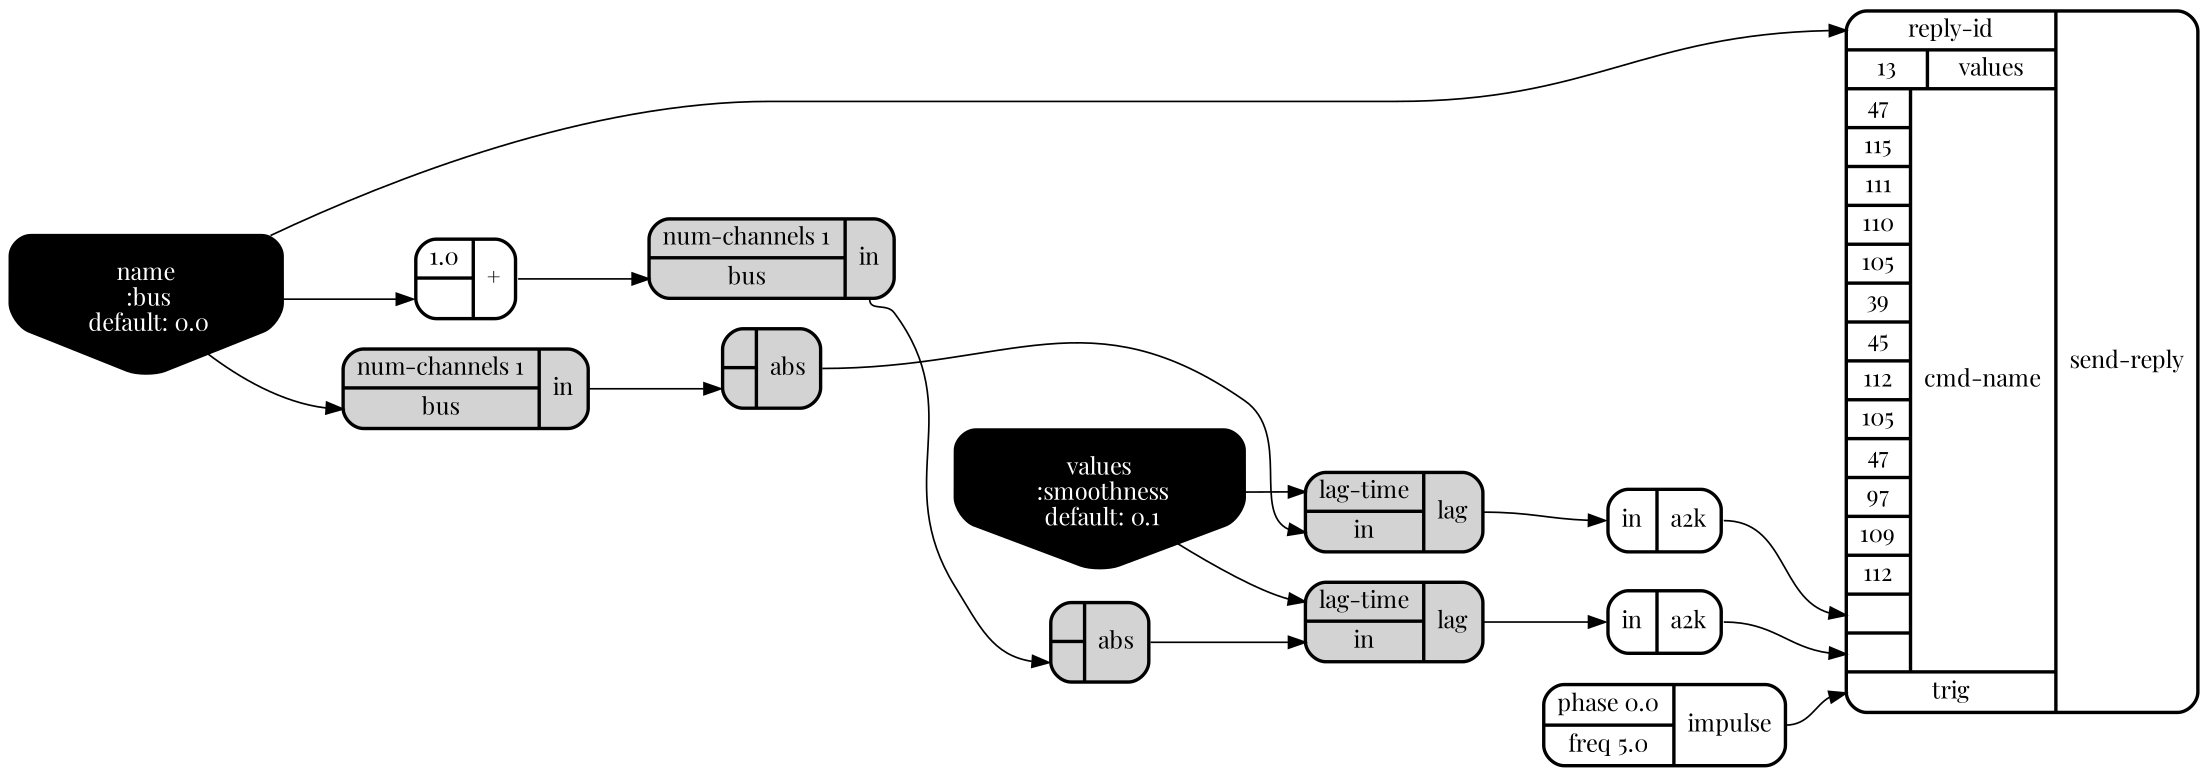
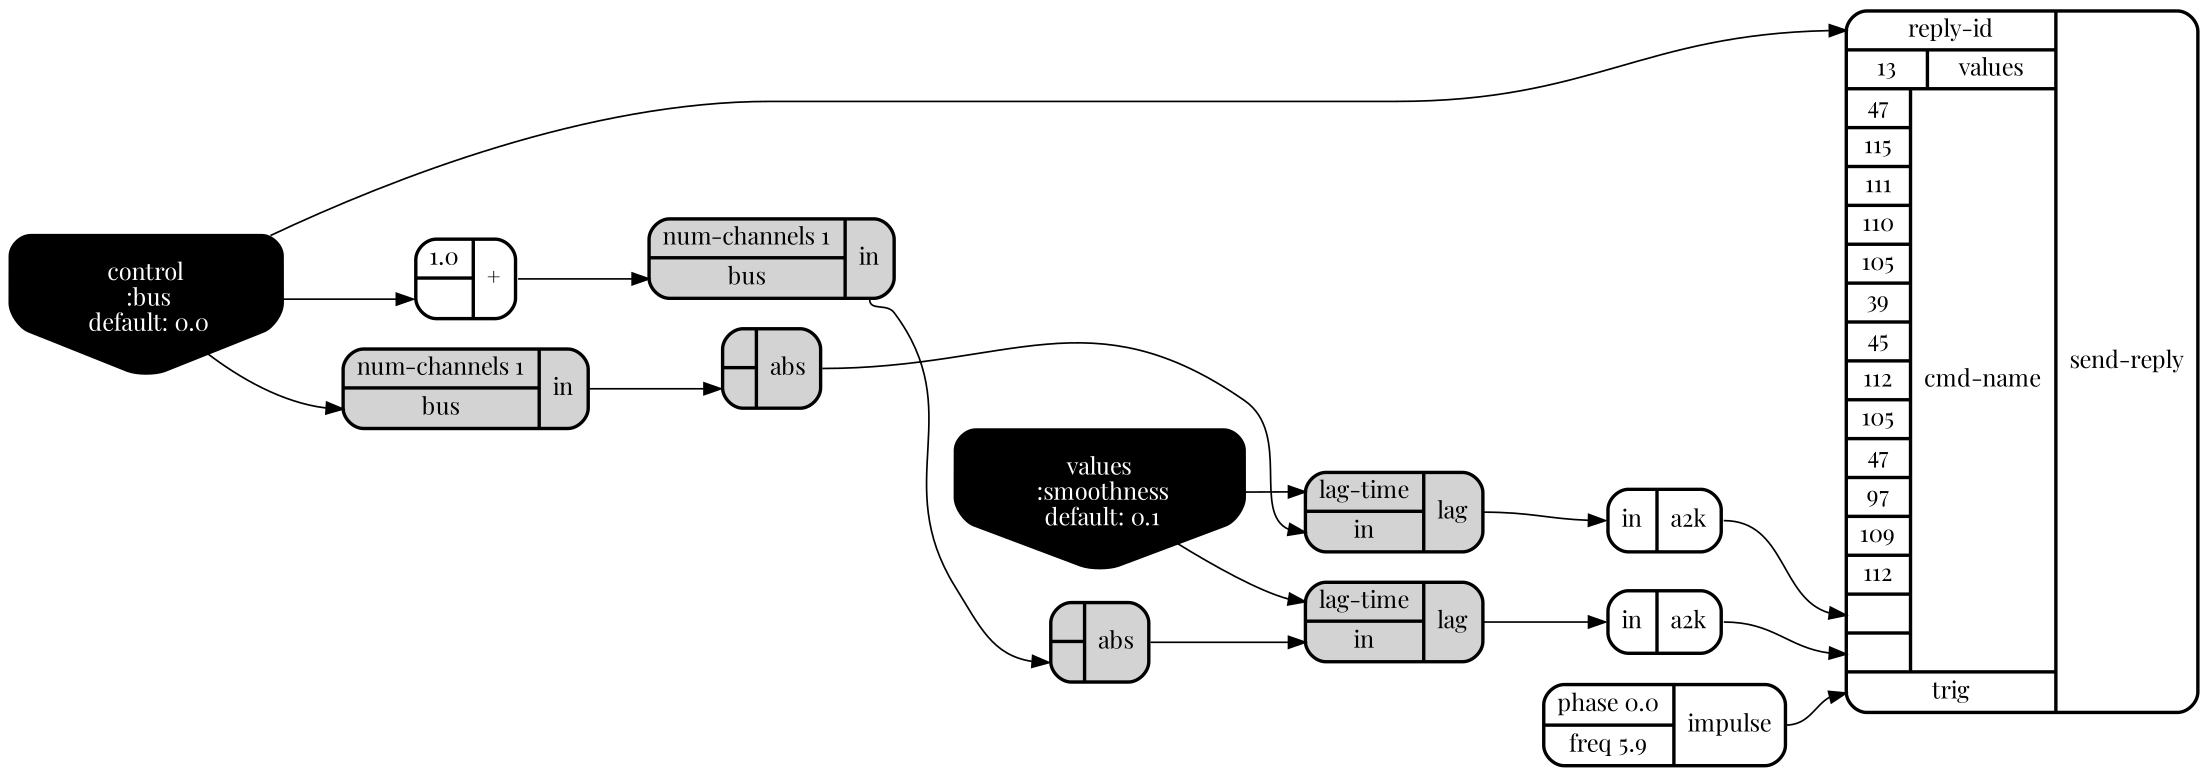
(146, 299) -> (146, 299)
(1609, 745) -> (1609, 745)
